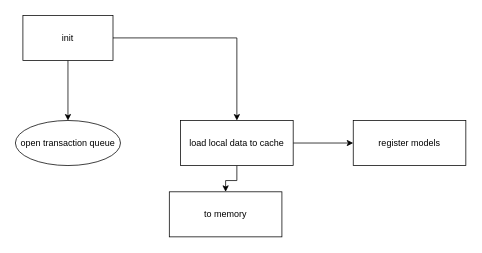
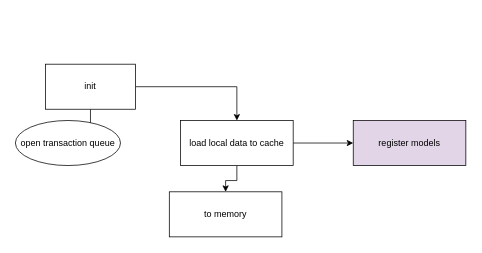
(68, 38) -> (90, 87)
(409, 143) -> (409, 143)
